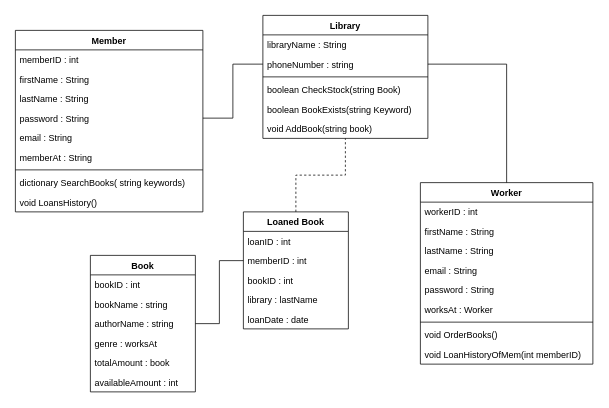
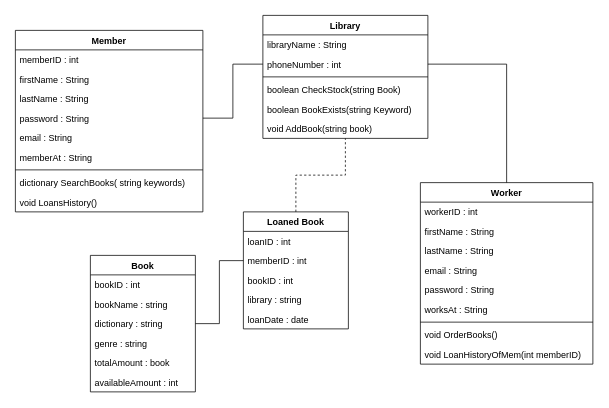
(313, 65) -> (305, 65)
(286, 300) -> (281, 300)
(461, 310) -> (460, 310)
(138, 324) -> (135, 324)
(129, 344) -> (125, 344)
